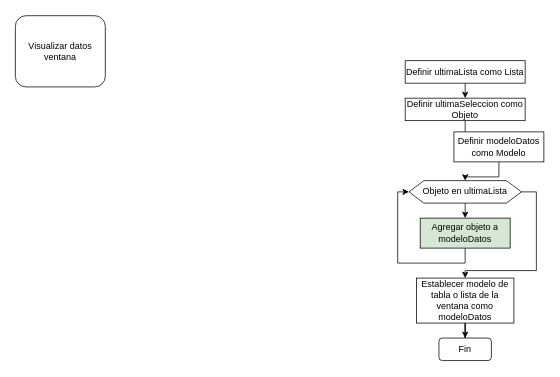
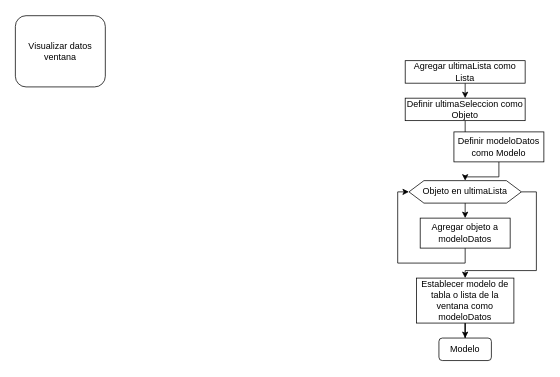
(465, 72) -> (465, 72)
(465, 233) -> (465, 233)
(465, 349) -> (465, 349)
